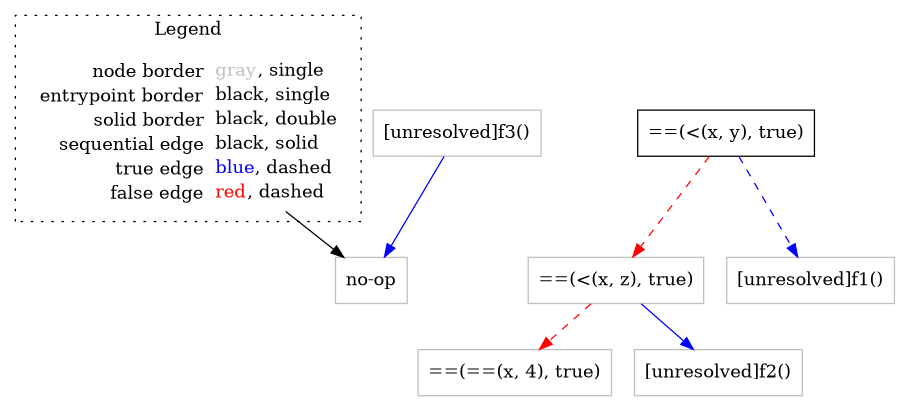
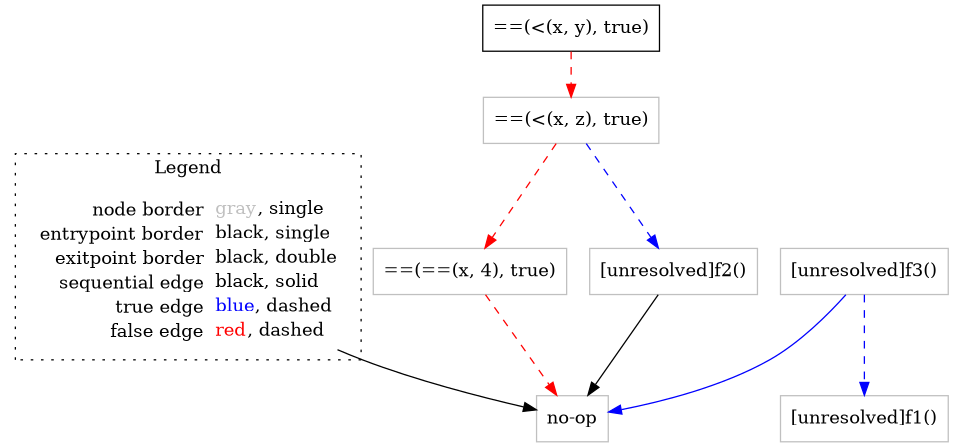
(152, 120) -> (133, 259)
(765, 201) -> (864, 339)
(662, 322) -> (619, 191)
none -> (517, 340)
none -> (627, 340)
